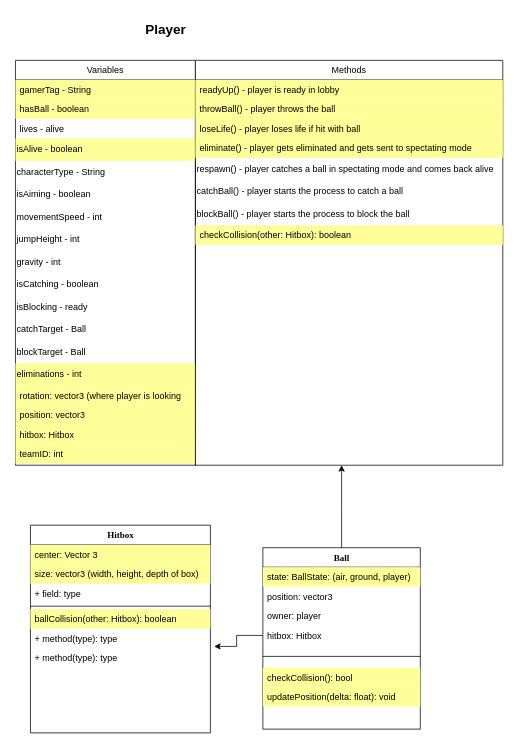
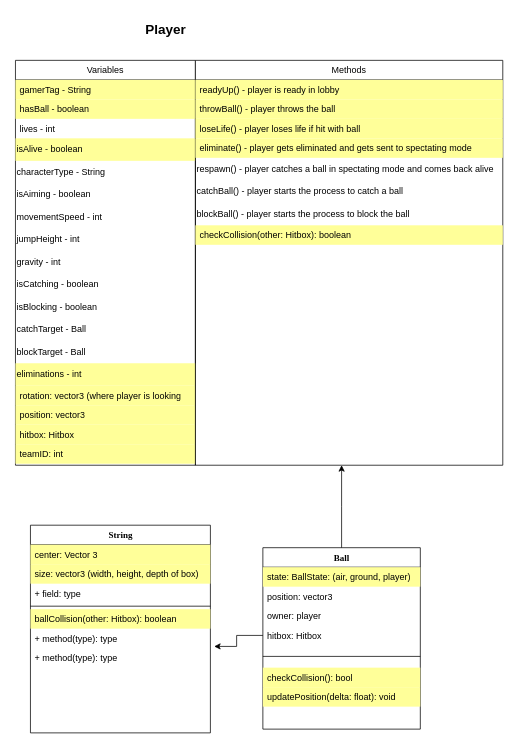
(45, 129) -> (41, 129)
(56, 307) -> (60, 307)
(121, 536) -> (121, 536)
